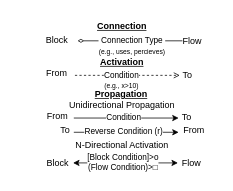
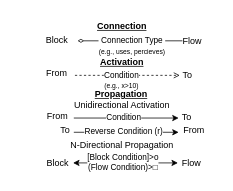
(122, 105) -> (122, 105)
(122, 145) -> (122, 145)
